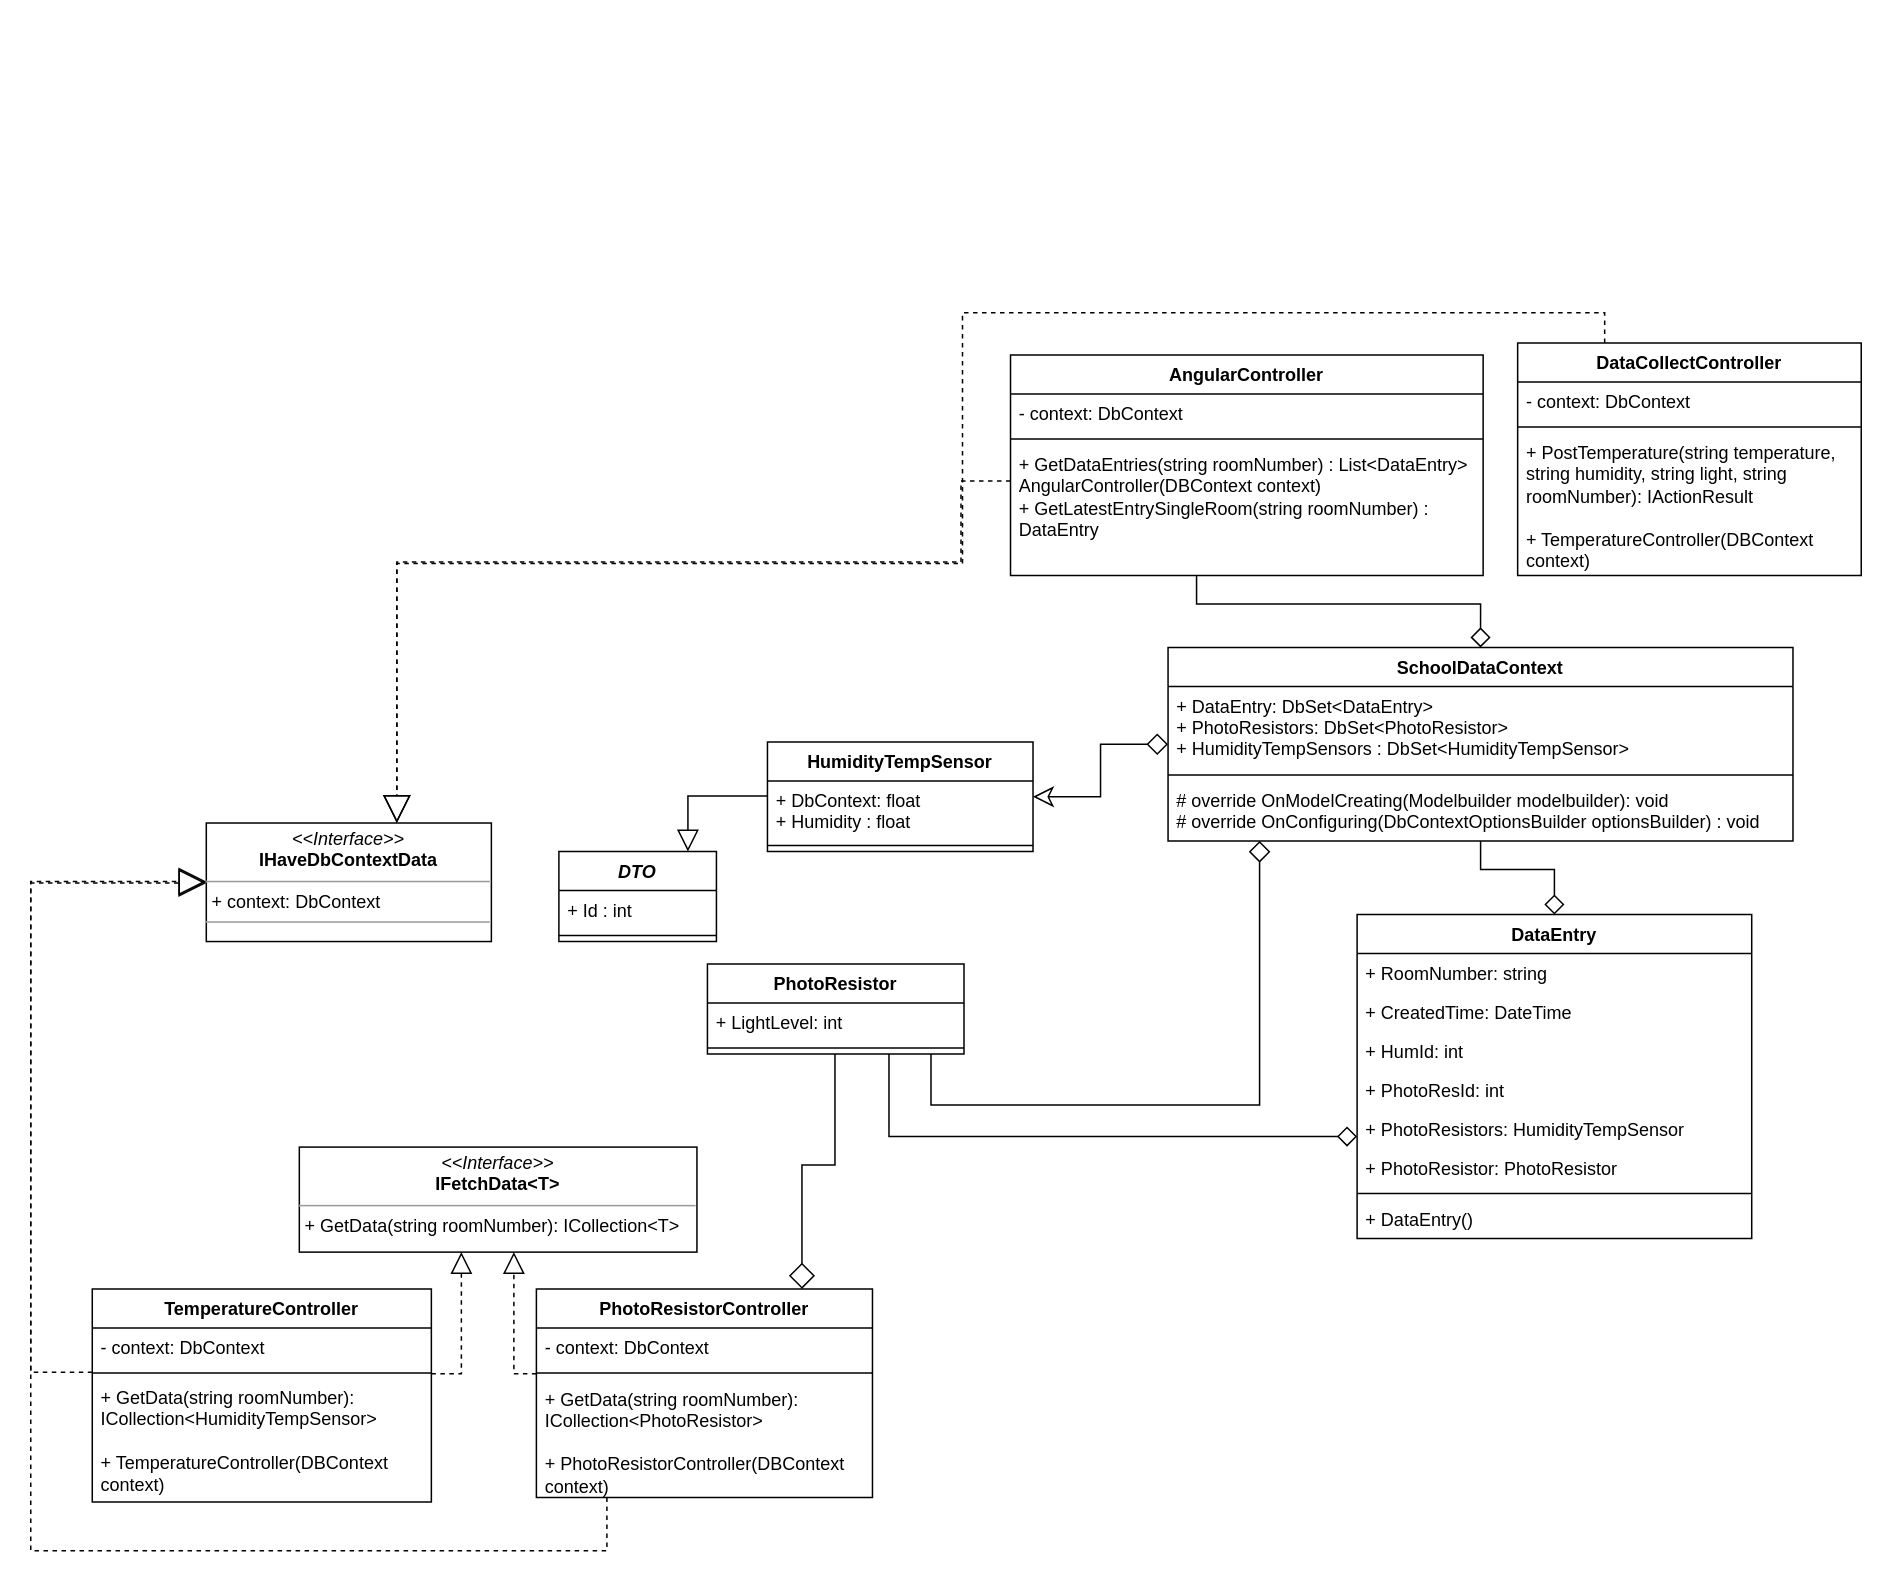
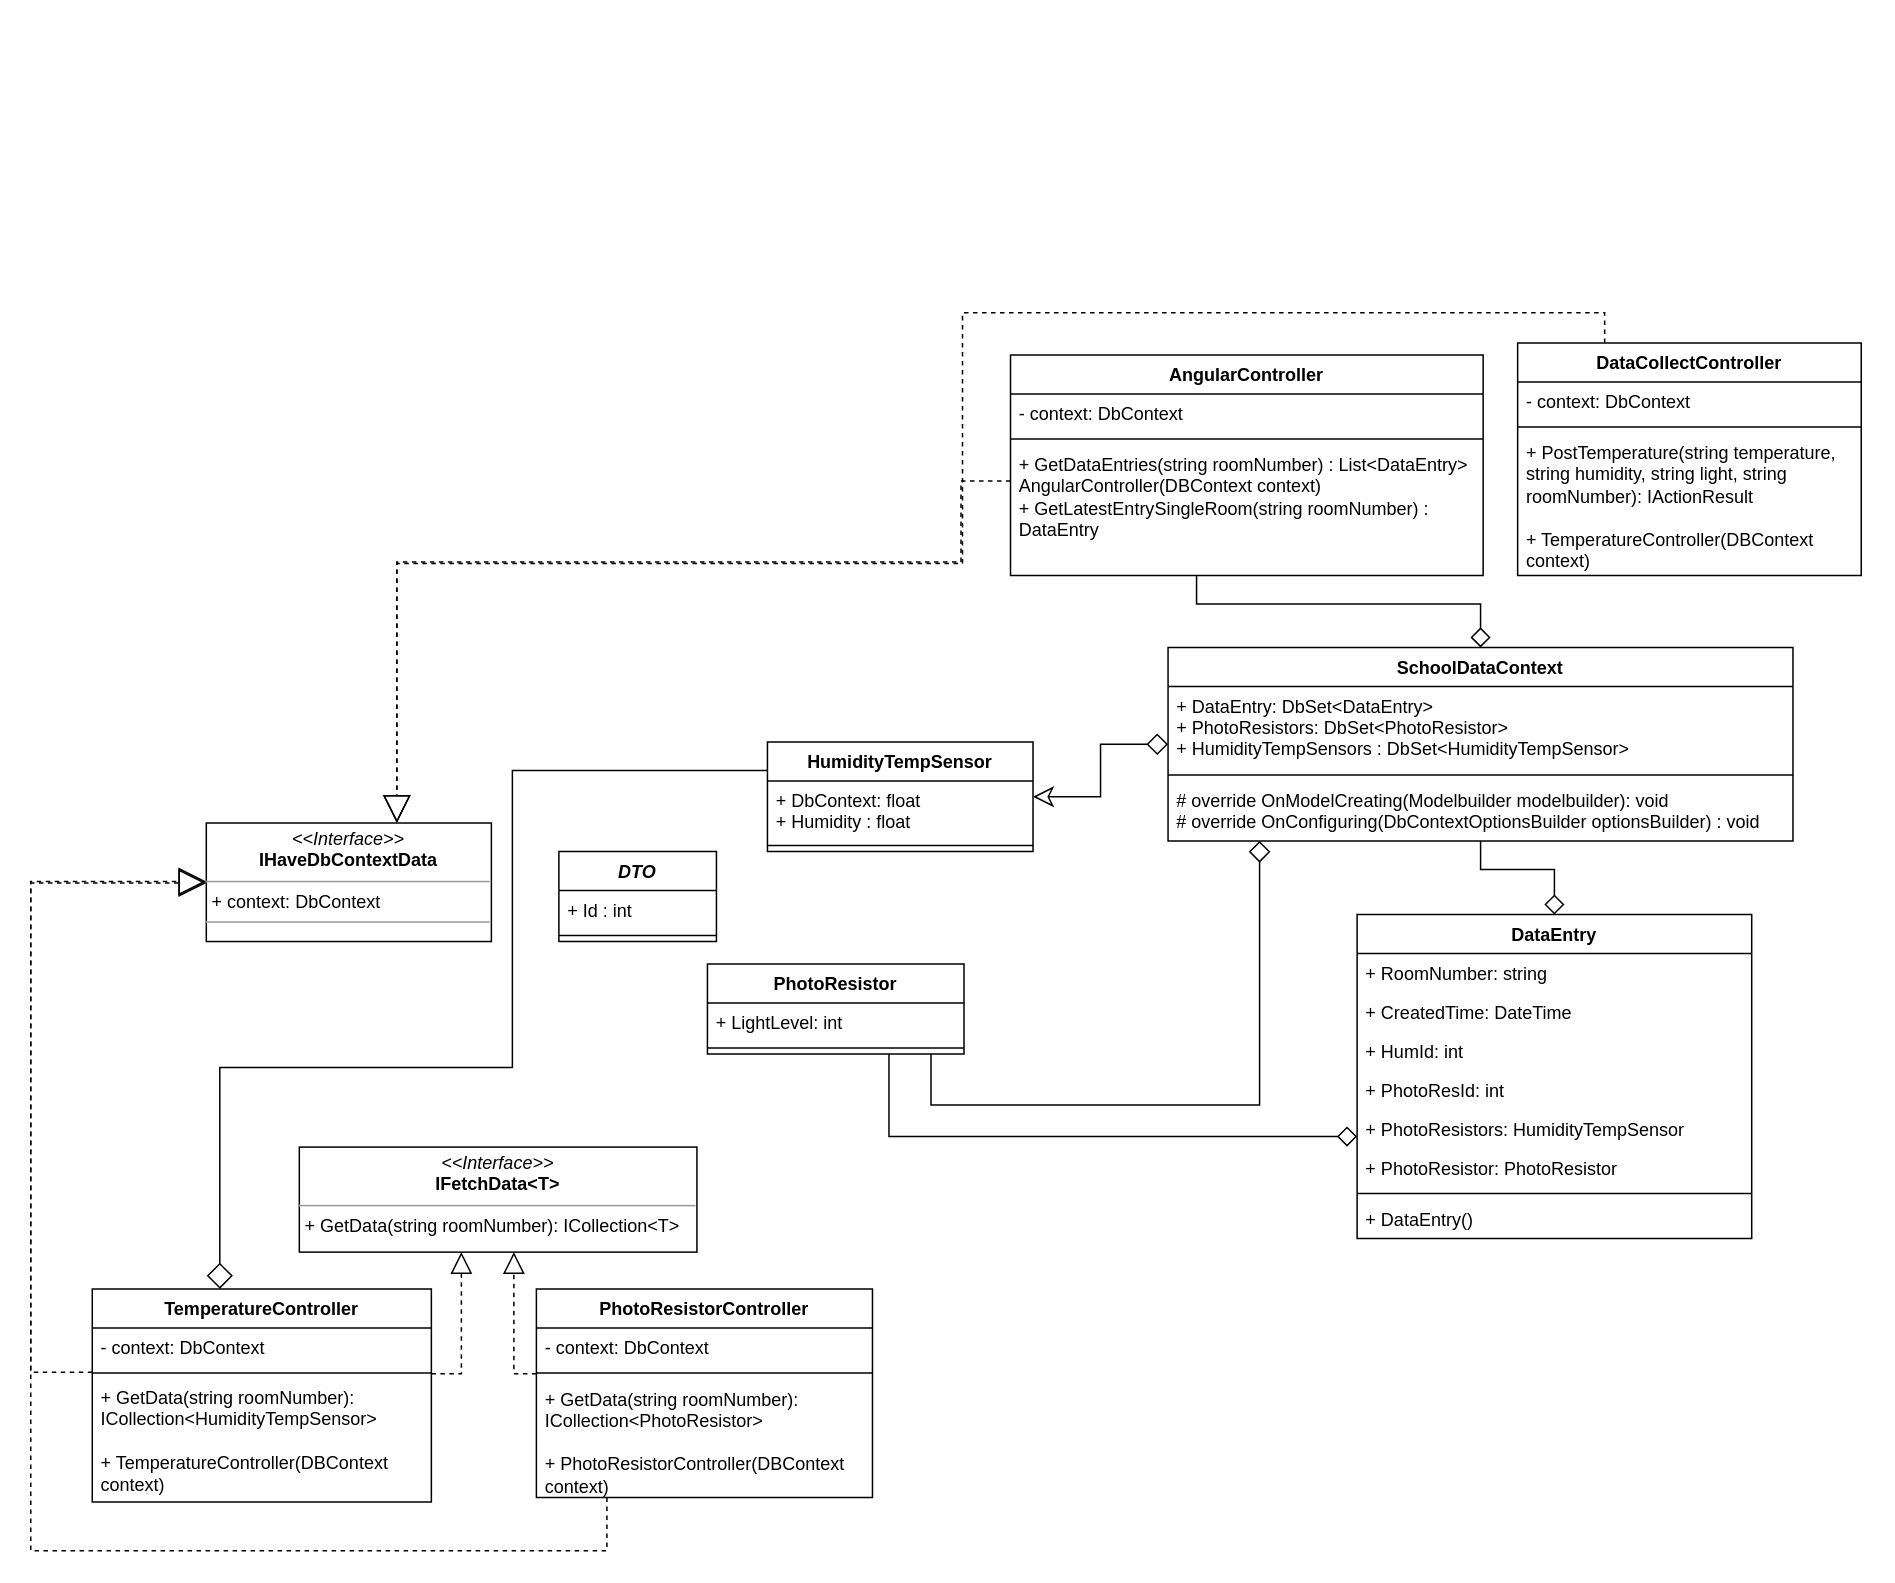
(709, 796) -> none
none -> (512, 1035)
(824, 1165) -> none
